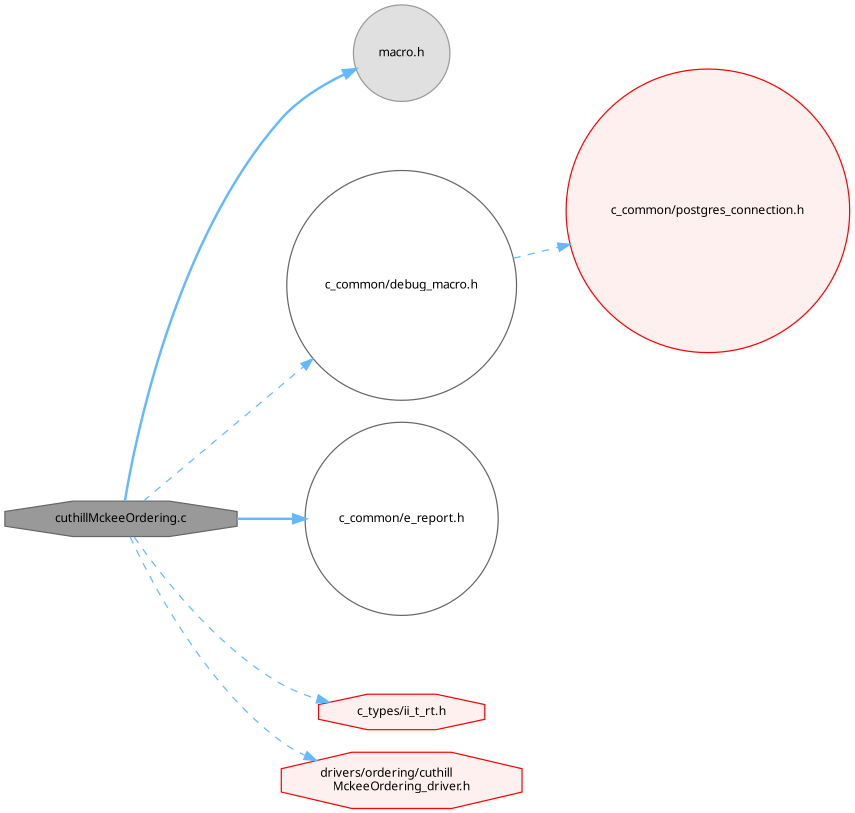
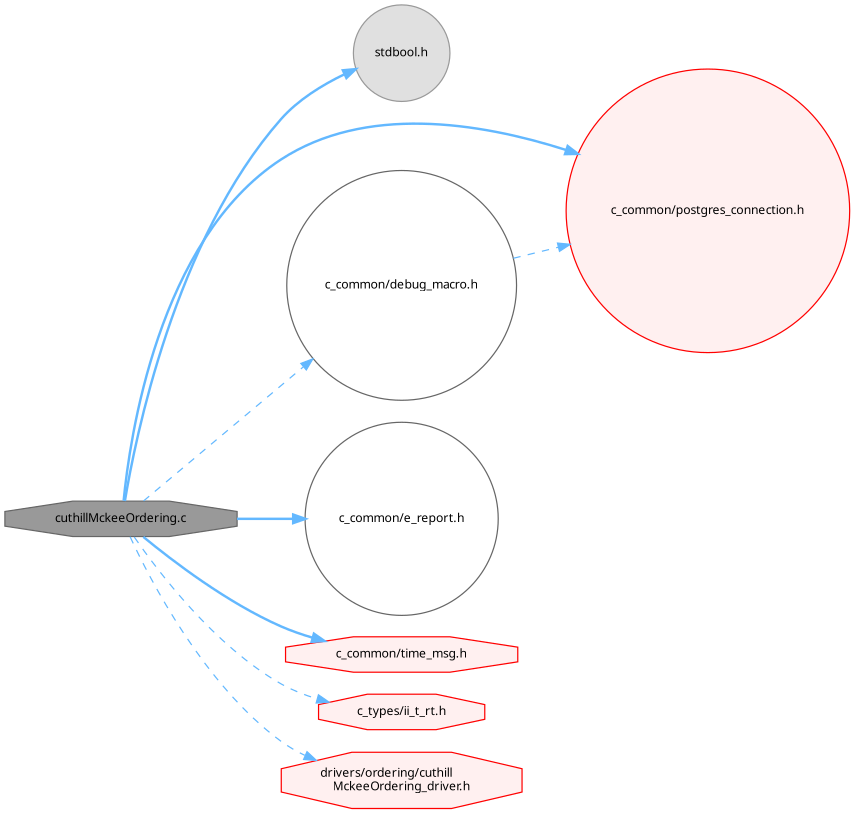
(402, 53) -> (402, 53)
none -> (246, 189)
none -> (402, 654)
